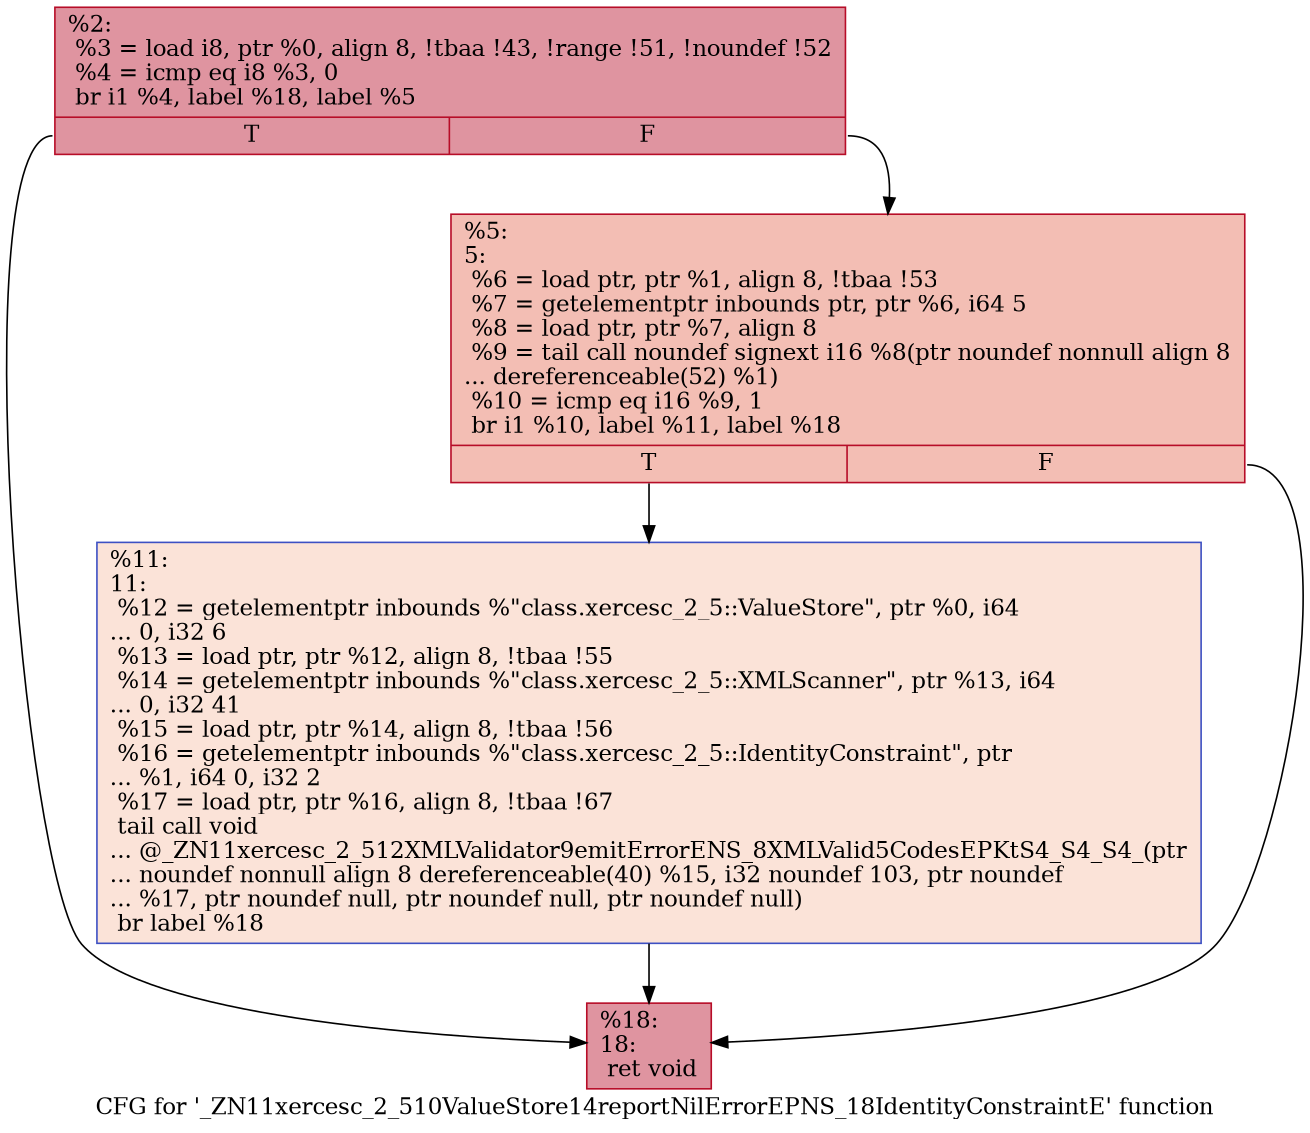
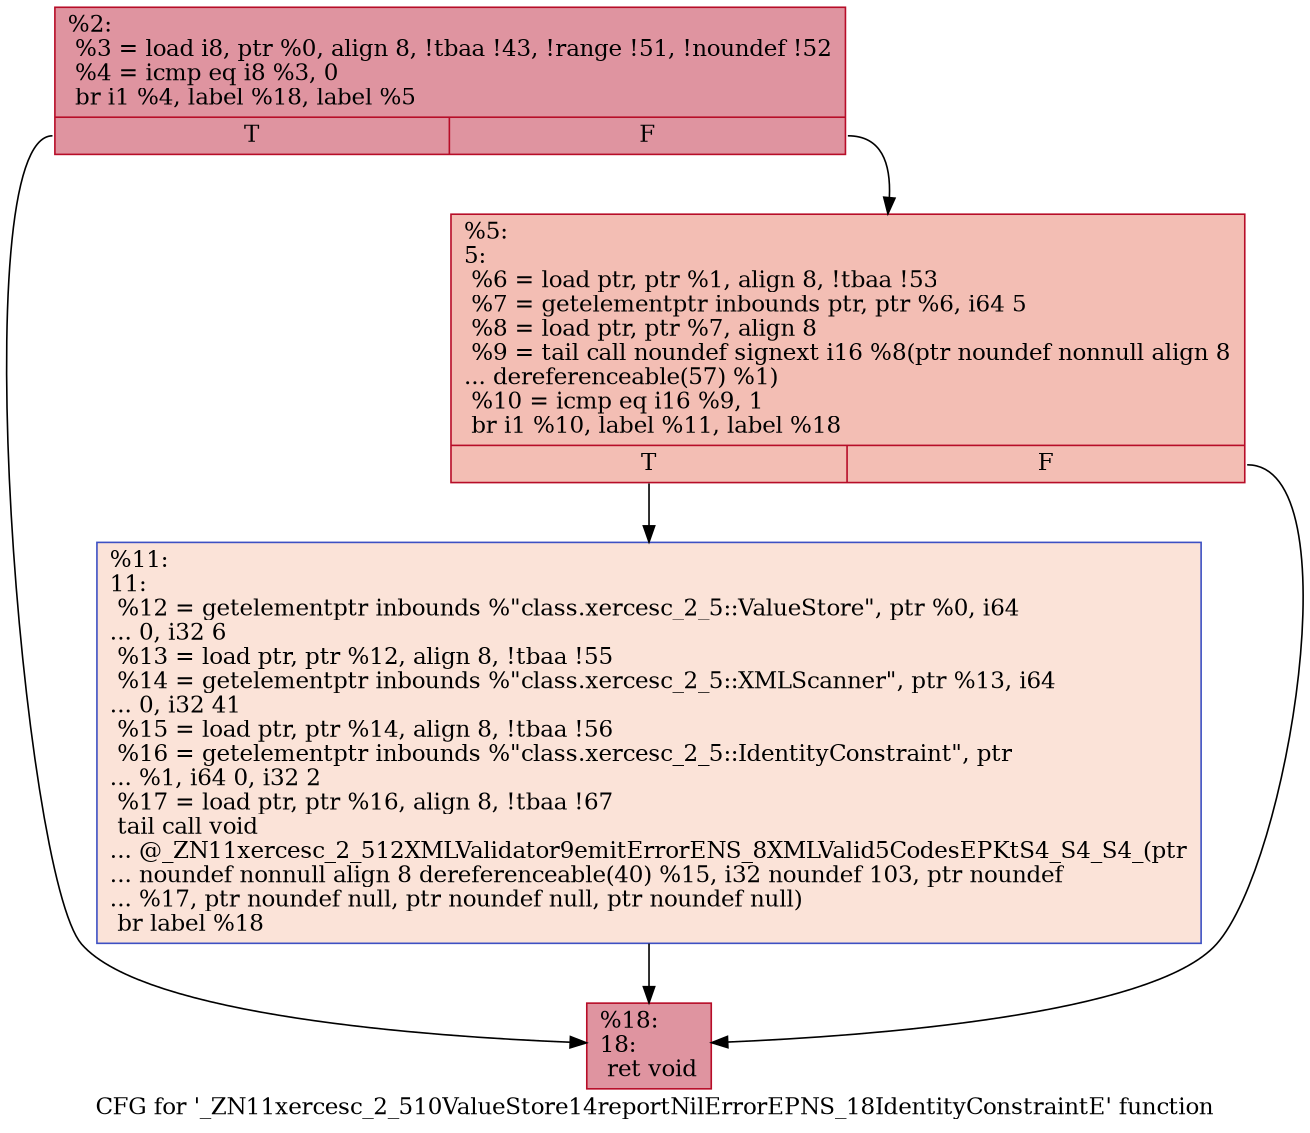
(622, 377) -> (622, 377)
